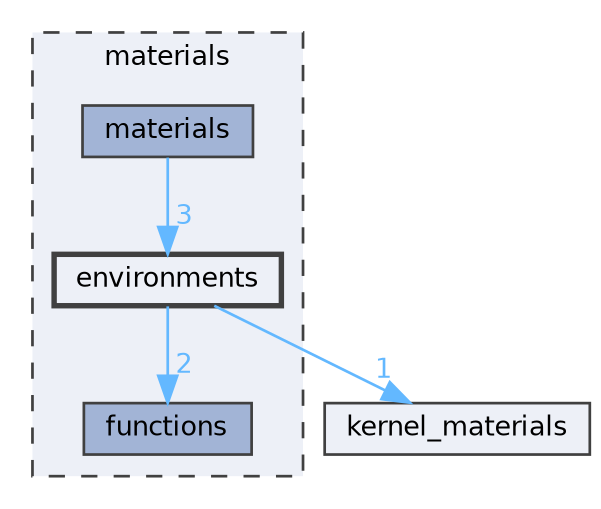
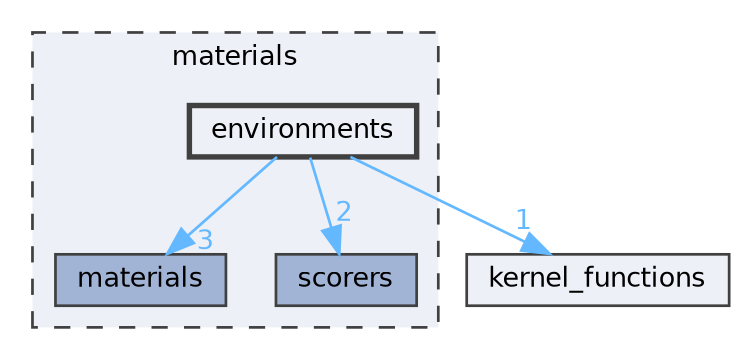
(168, 192) -> (232, 196)
(168, 429) -> (346, 280)
(457, 429) -> (598, 280)
